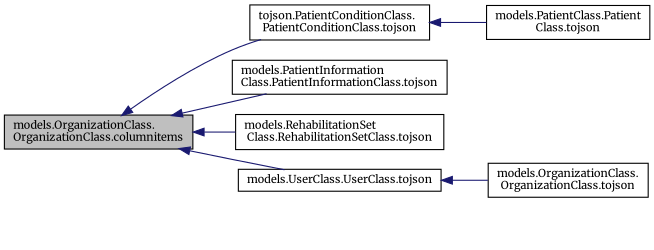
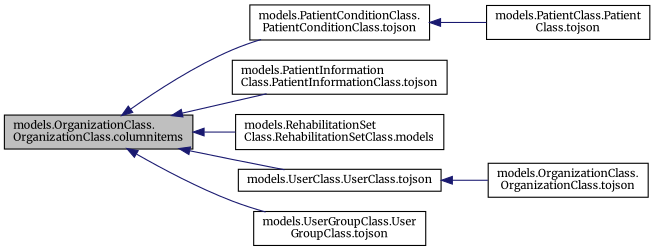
(340, 22) -> (340, 22)
(340, 132) -> (340, 132)
none -> (340, 228)
